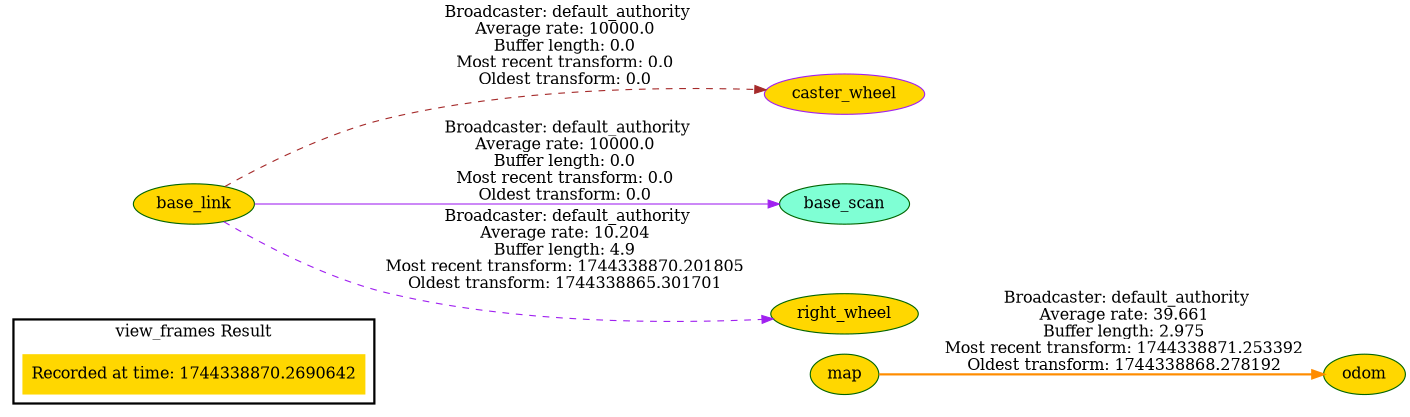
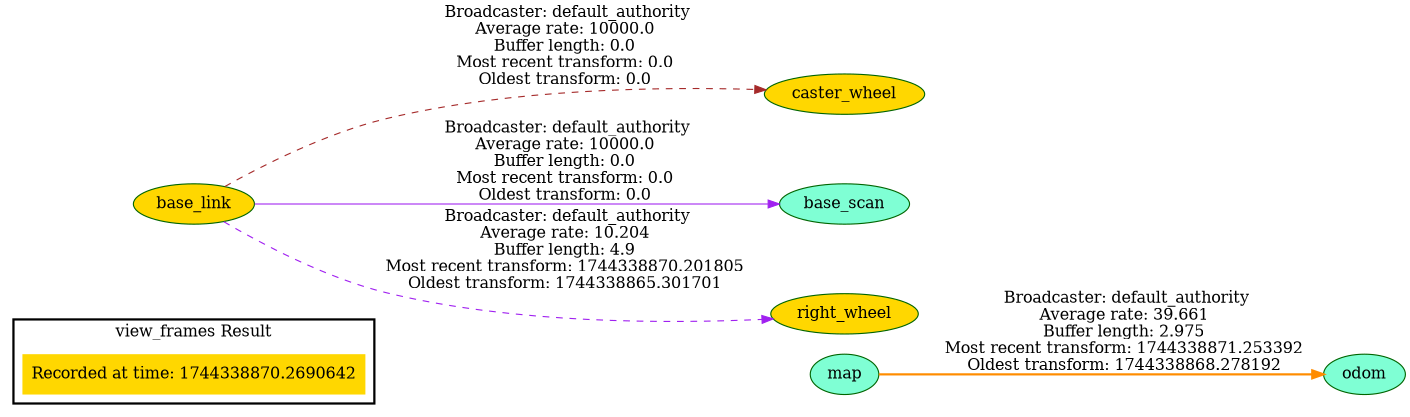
(845, 94) -> (845, 94)
(845, 374) -> (845, 374)
(1365, 374) -> (1365, 374)
